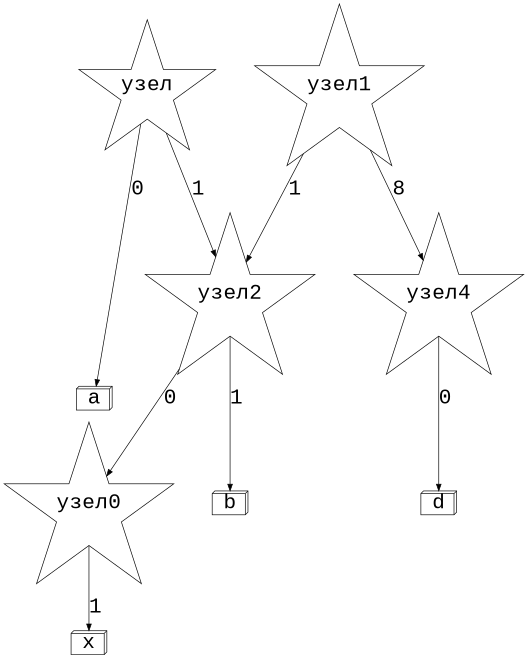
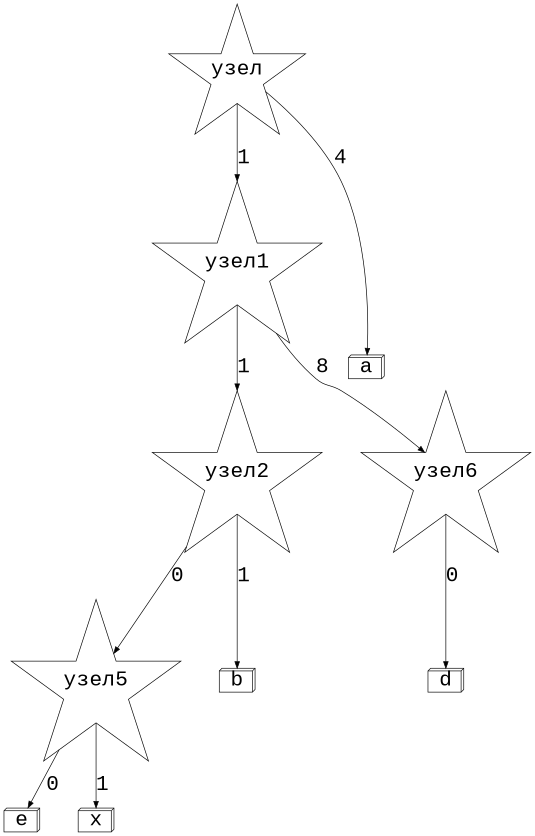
(138, 189) -> (341, 158)
(190, 192) -> (237, 139)
(439, 293) -> (446, 471)
(89, 503) -> (96, 680)
none -> (22, 820)
